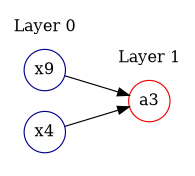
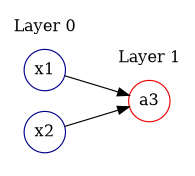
(45, 70) -> (45, 70)
(45, 132) -> (45, 132)
